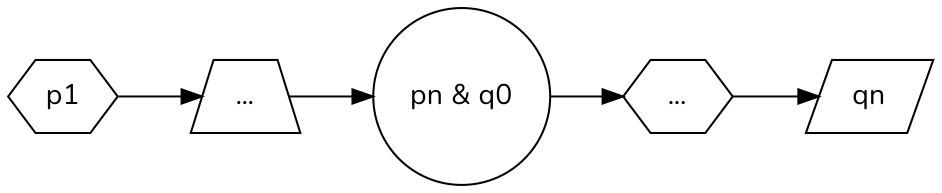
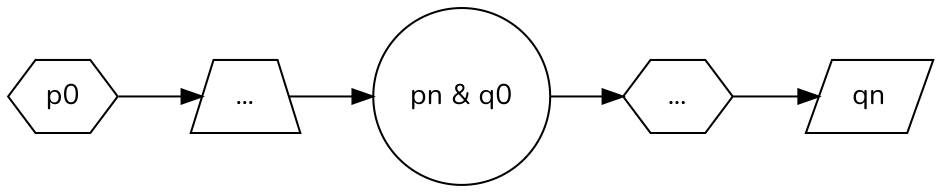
(63, 96) -> (63, 96)
